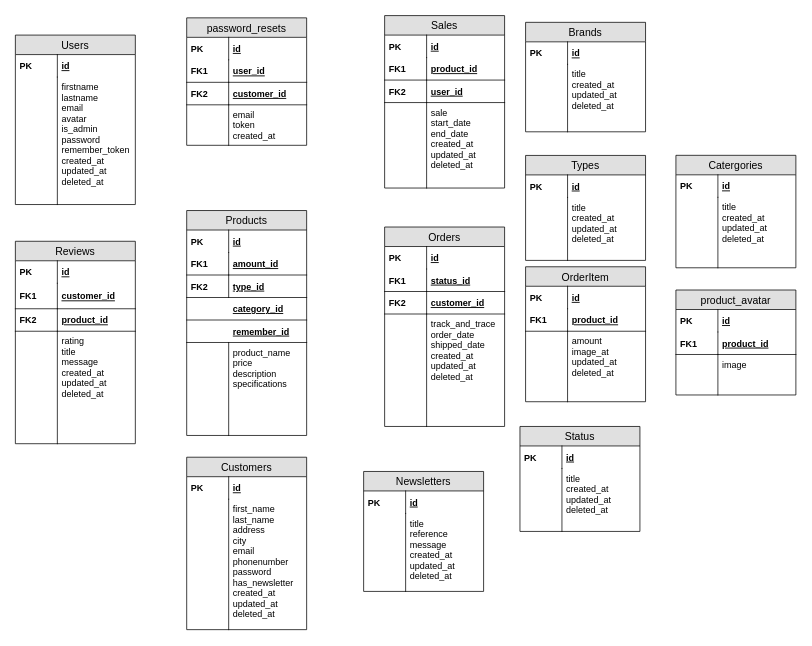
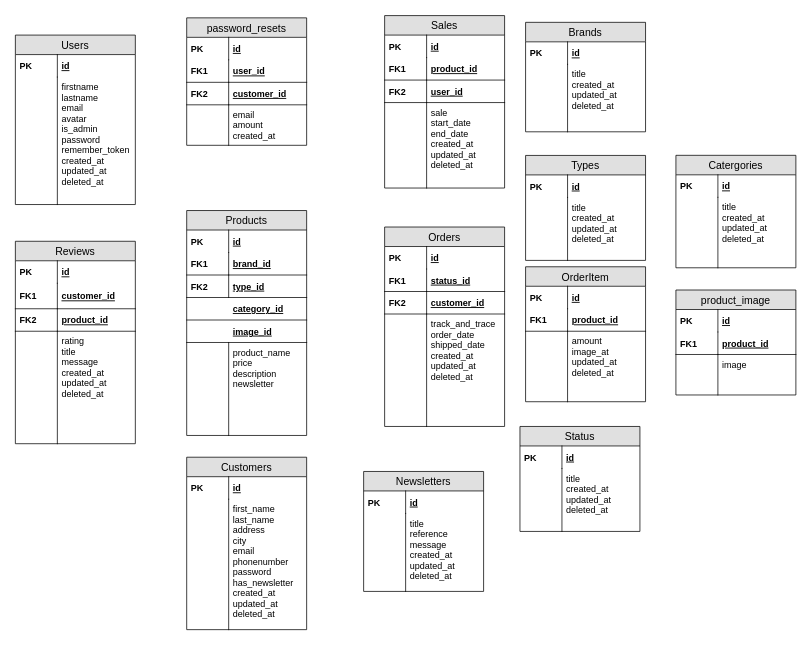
(243, 115) -> (243, 115)
(254, 264) -> (252, 264)
(736, 300) -> (736, 300)
(259, 332) -> (251, 332)
(263, 353) -> (263, 353)
